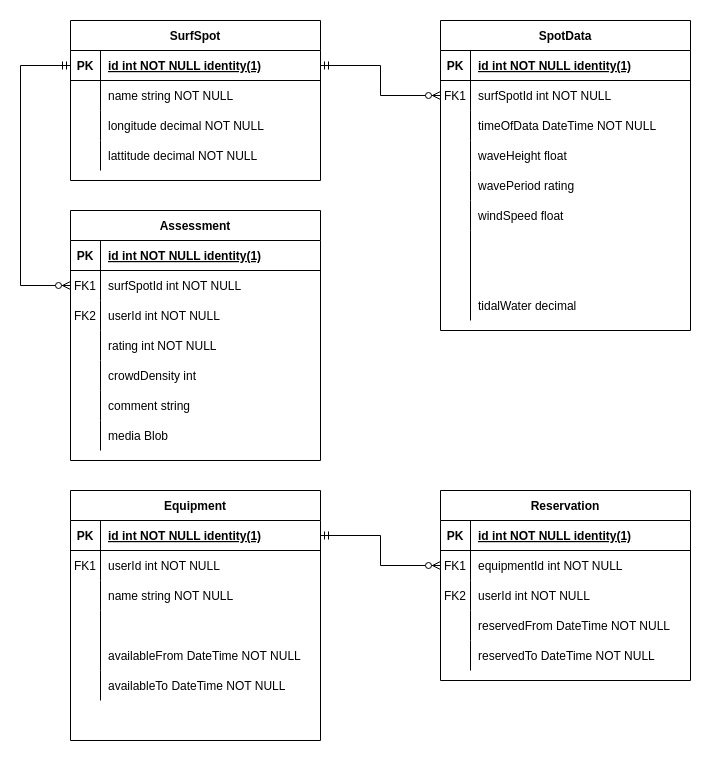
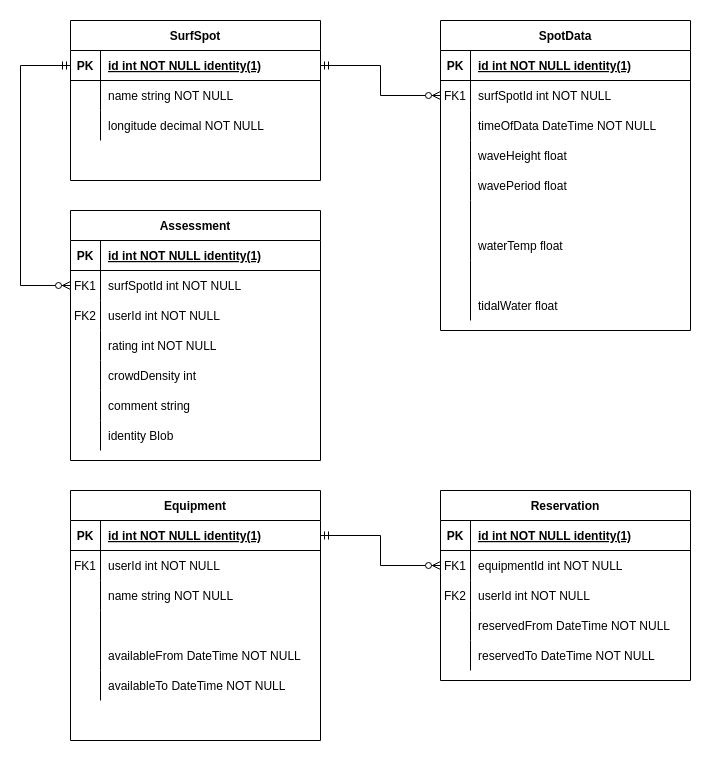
(211, 156) -> none
(530, 186) -> (527, 186)
(581, 216) -> none
none -> (581, 246)
(531, 306) -> (526, 306)
(137, 436) -> (145, 436)
